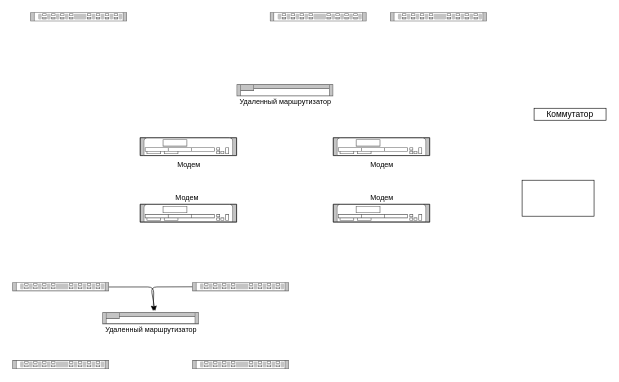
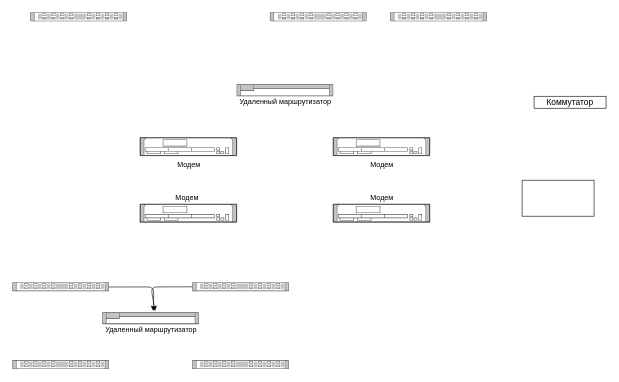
(570, 114) -> (570, 102)
